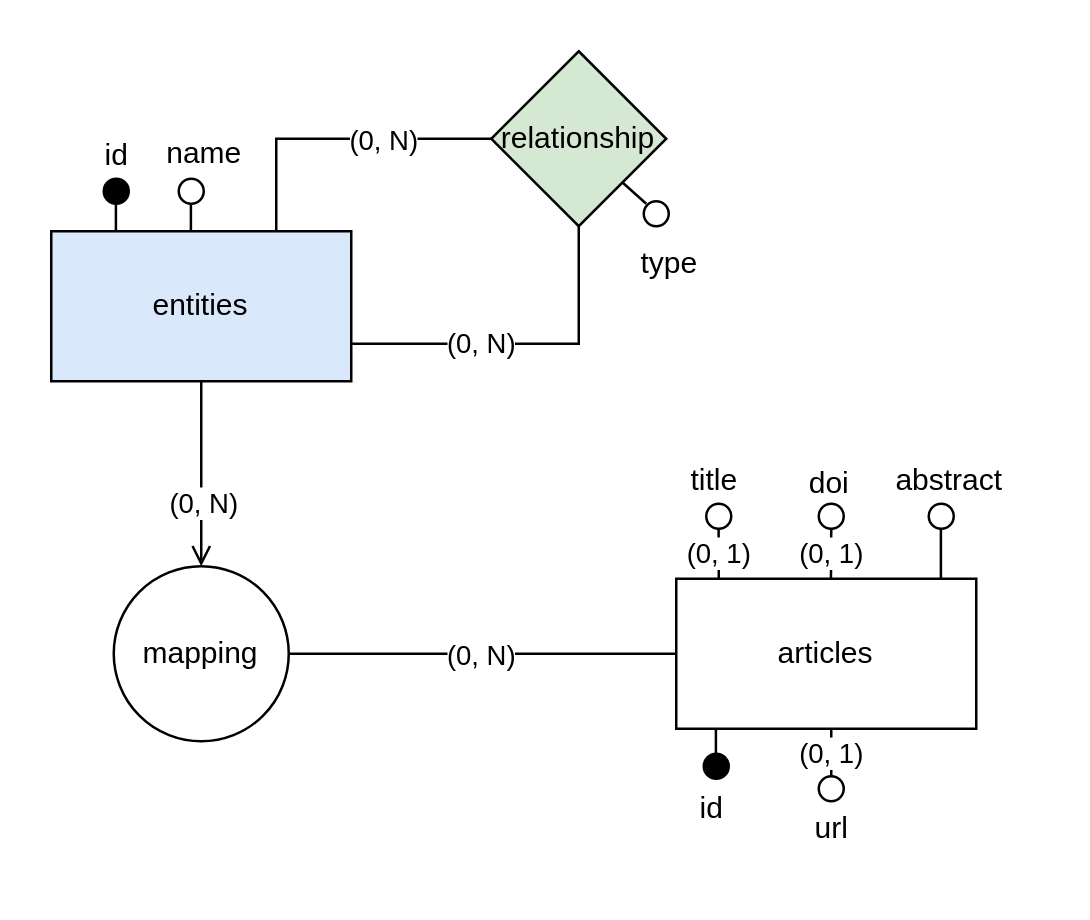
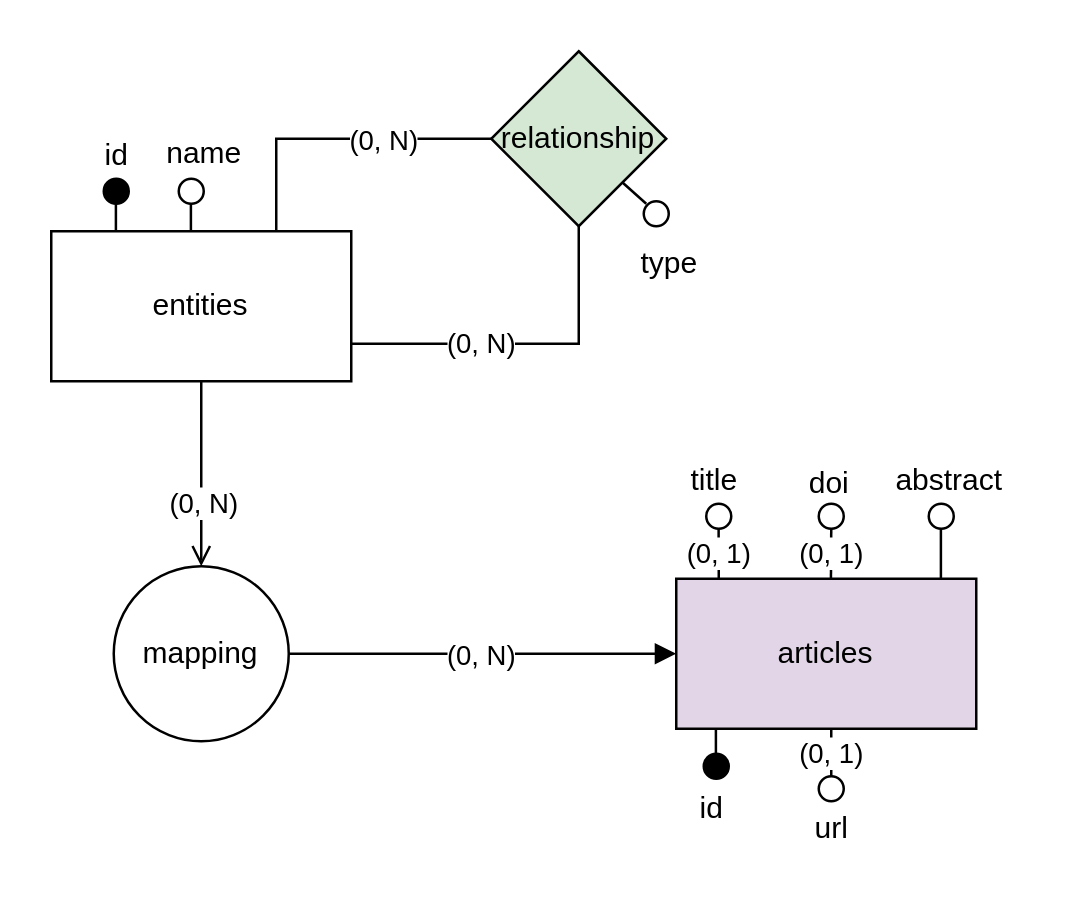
(201, 306) -> (201, 306)
(663, 654) -> (654, 654)
(826, 654) -> (826, 654)
